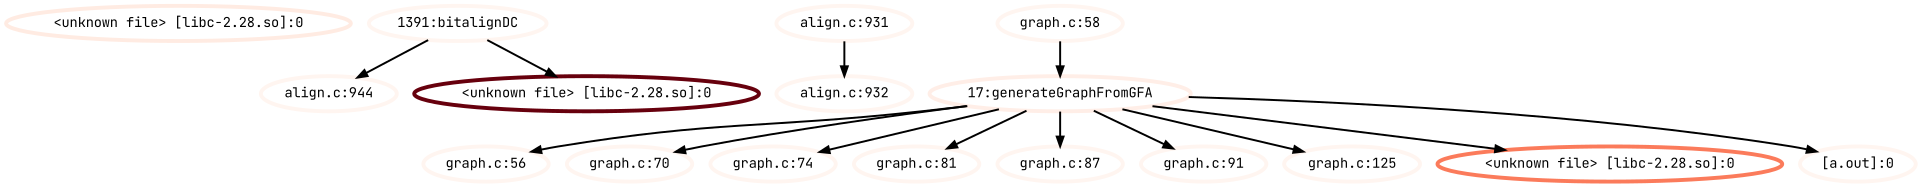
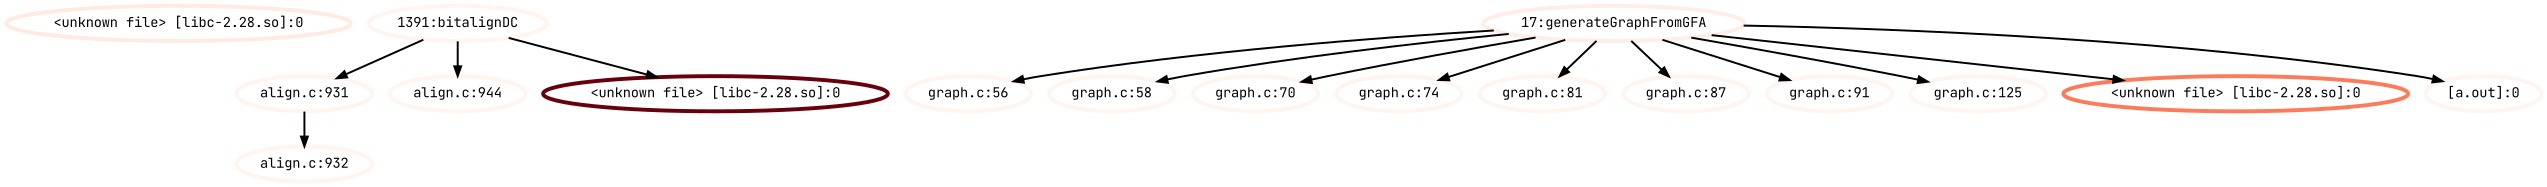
(1060, 54) -> (1337, 53)
none -> (385, 57)
